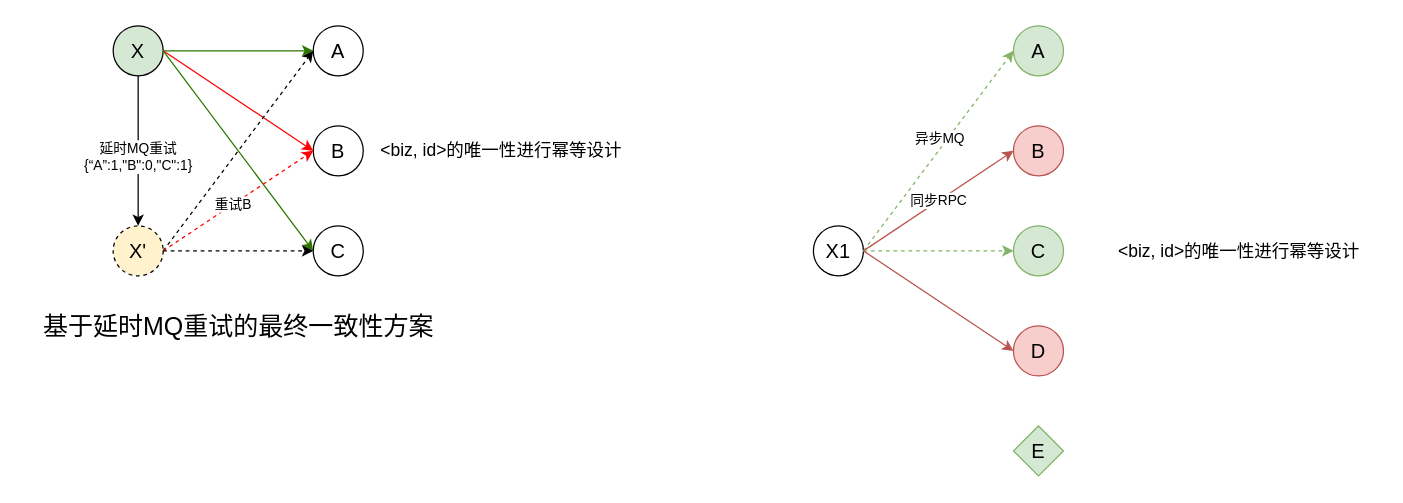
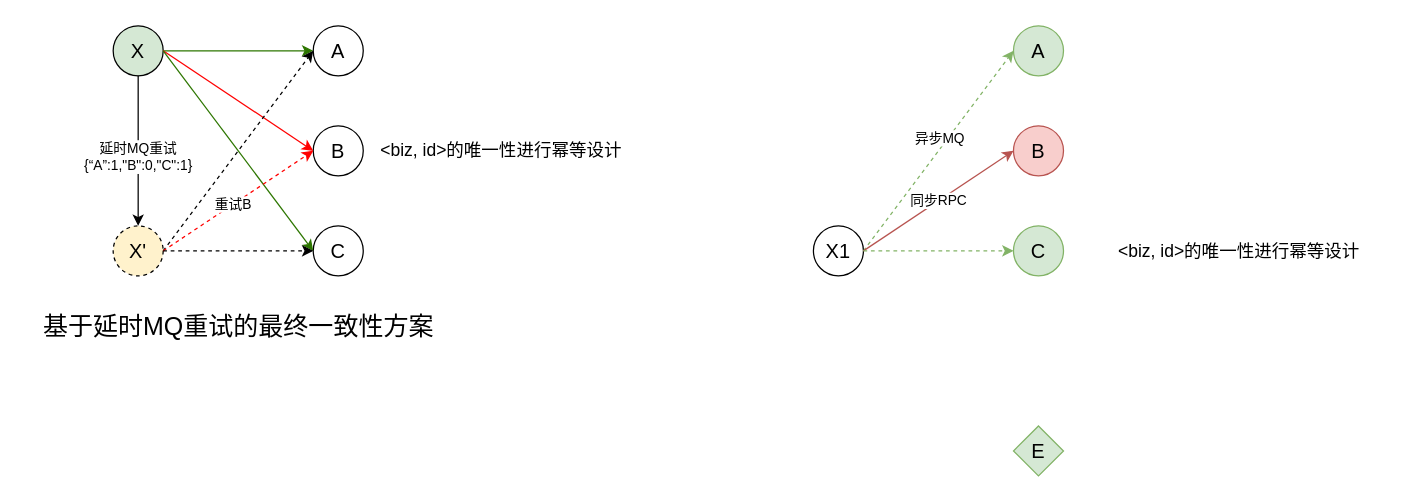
(936, 300) -> none
(1038, 351) -> none
